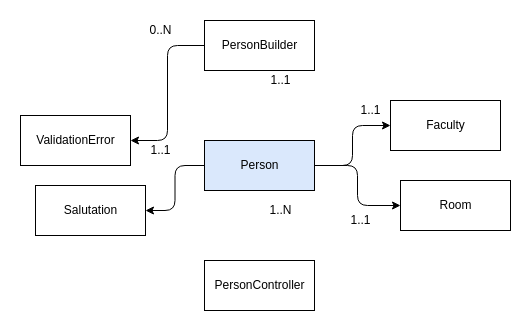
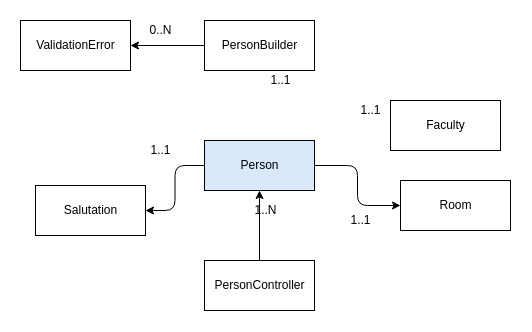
(353, 130) -> none
(76, 141) -> (76, 46)
(281, 211) -> (266, 211)
none -> (260, 229)
